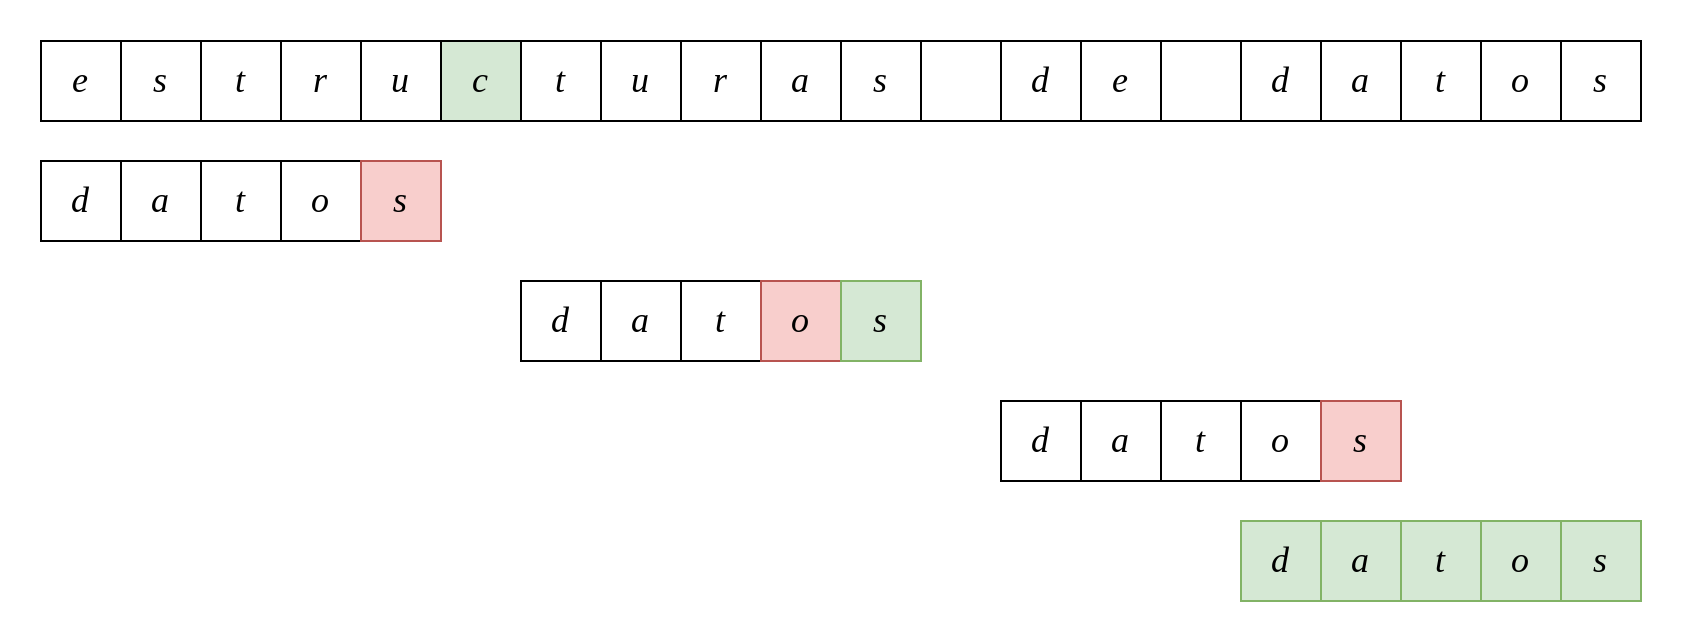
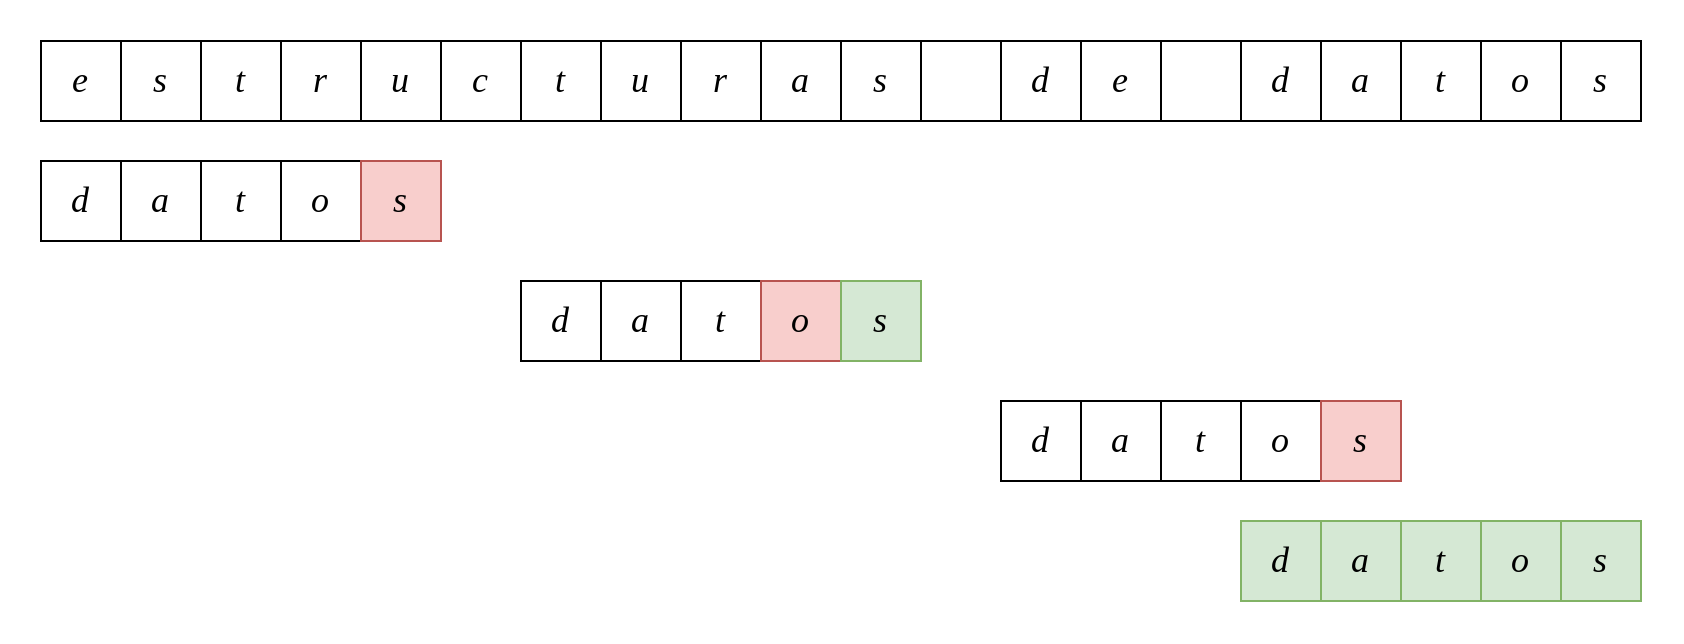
(481, 81) -> (481, 81)
